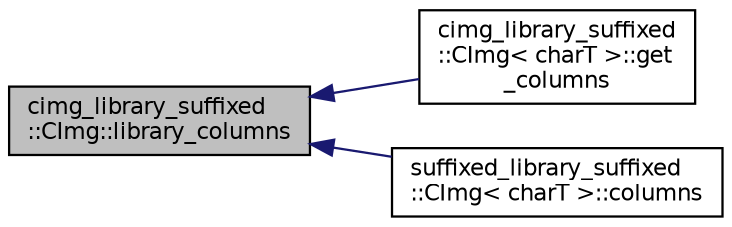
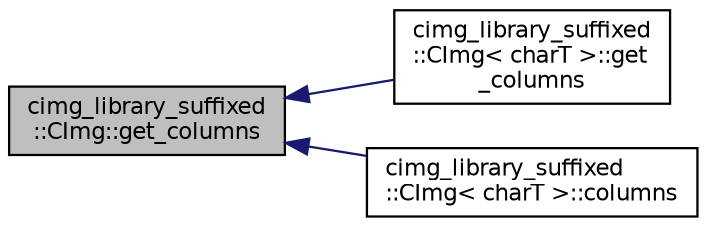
(160, 121) -> (147, 121)
(557, 182) -> (532, 182)
